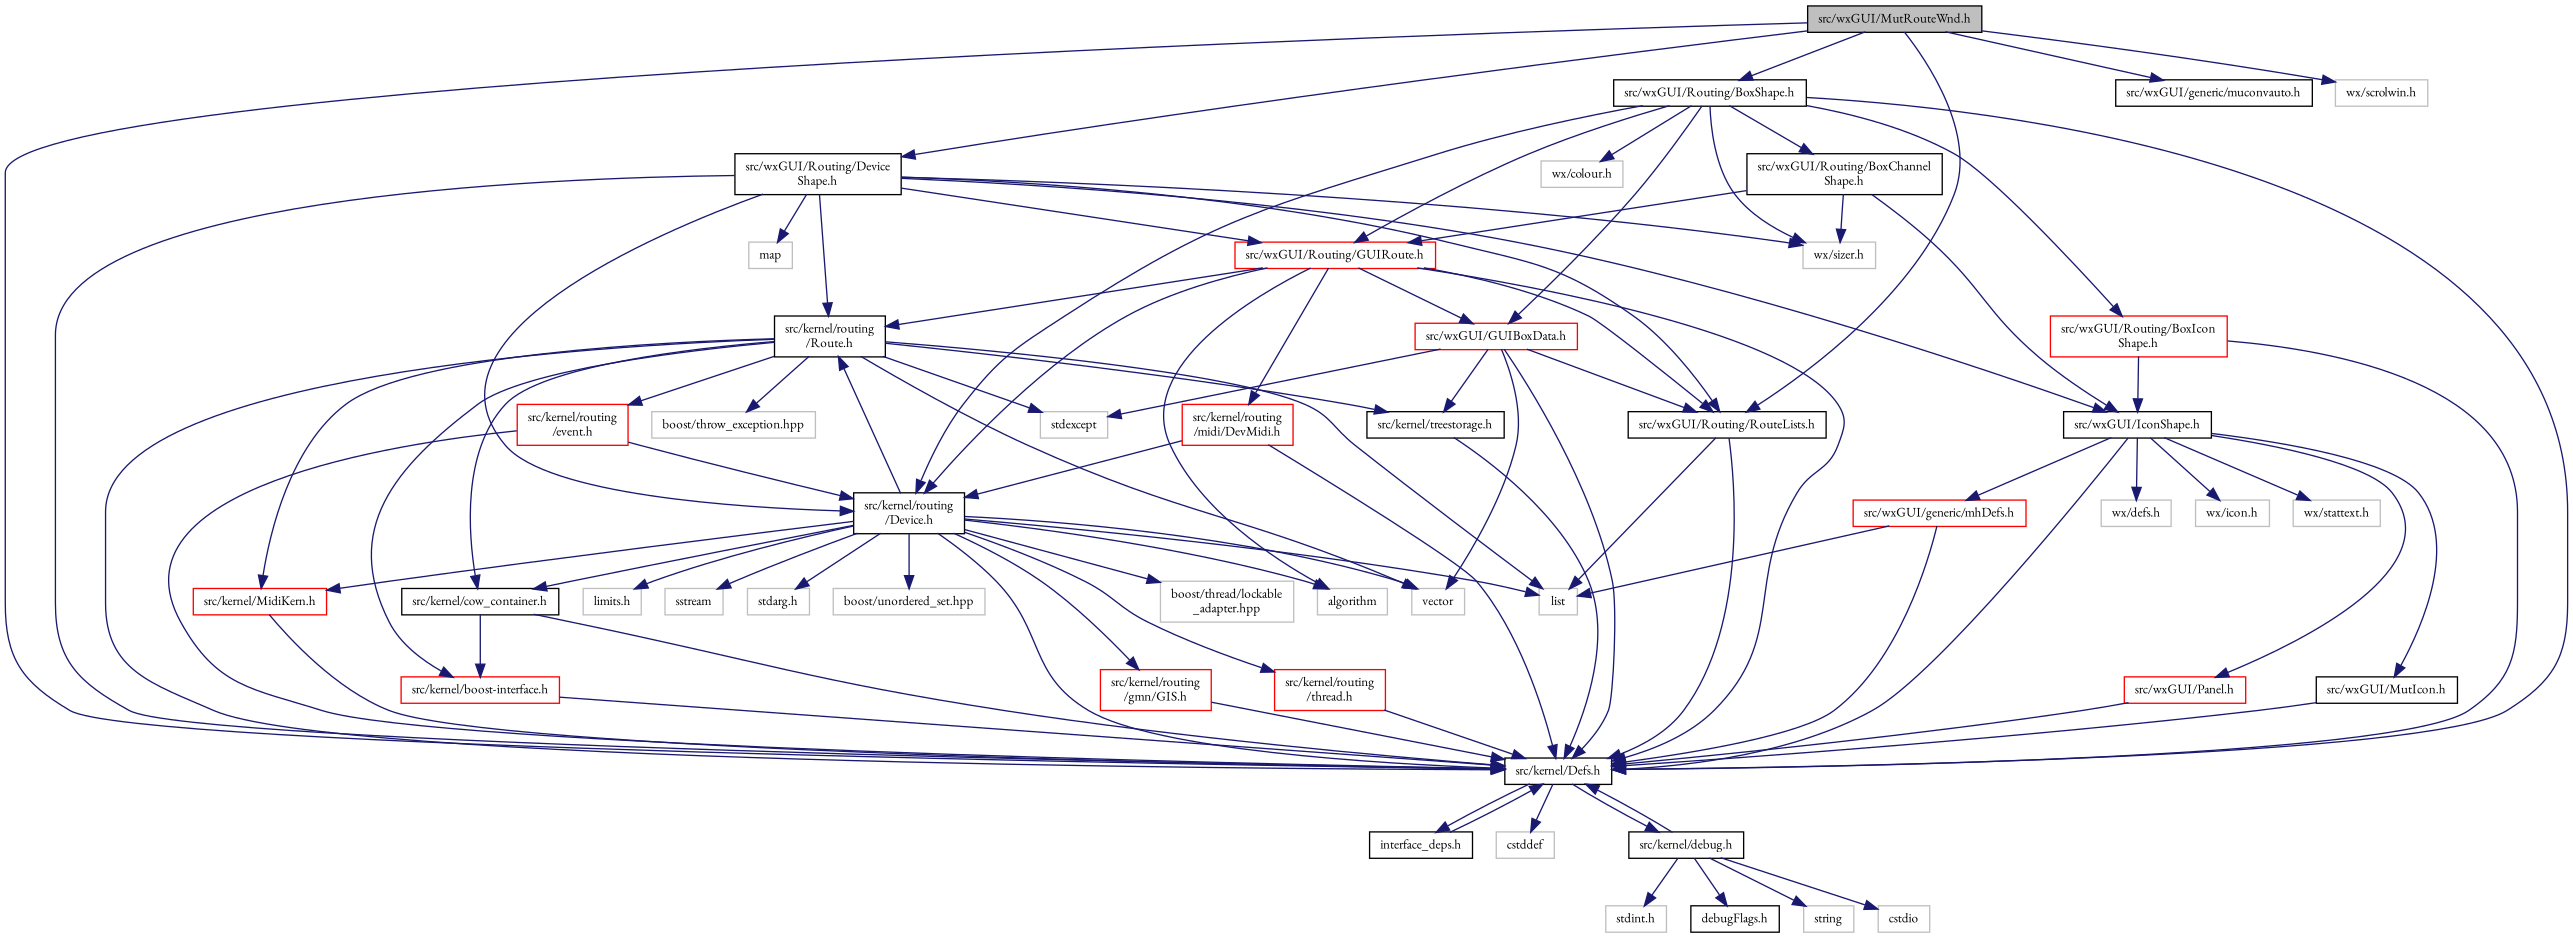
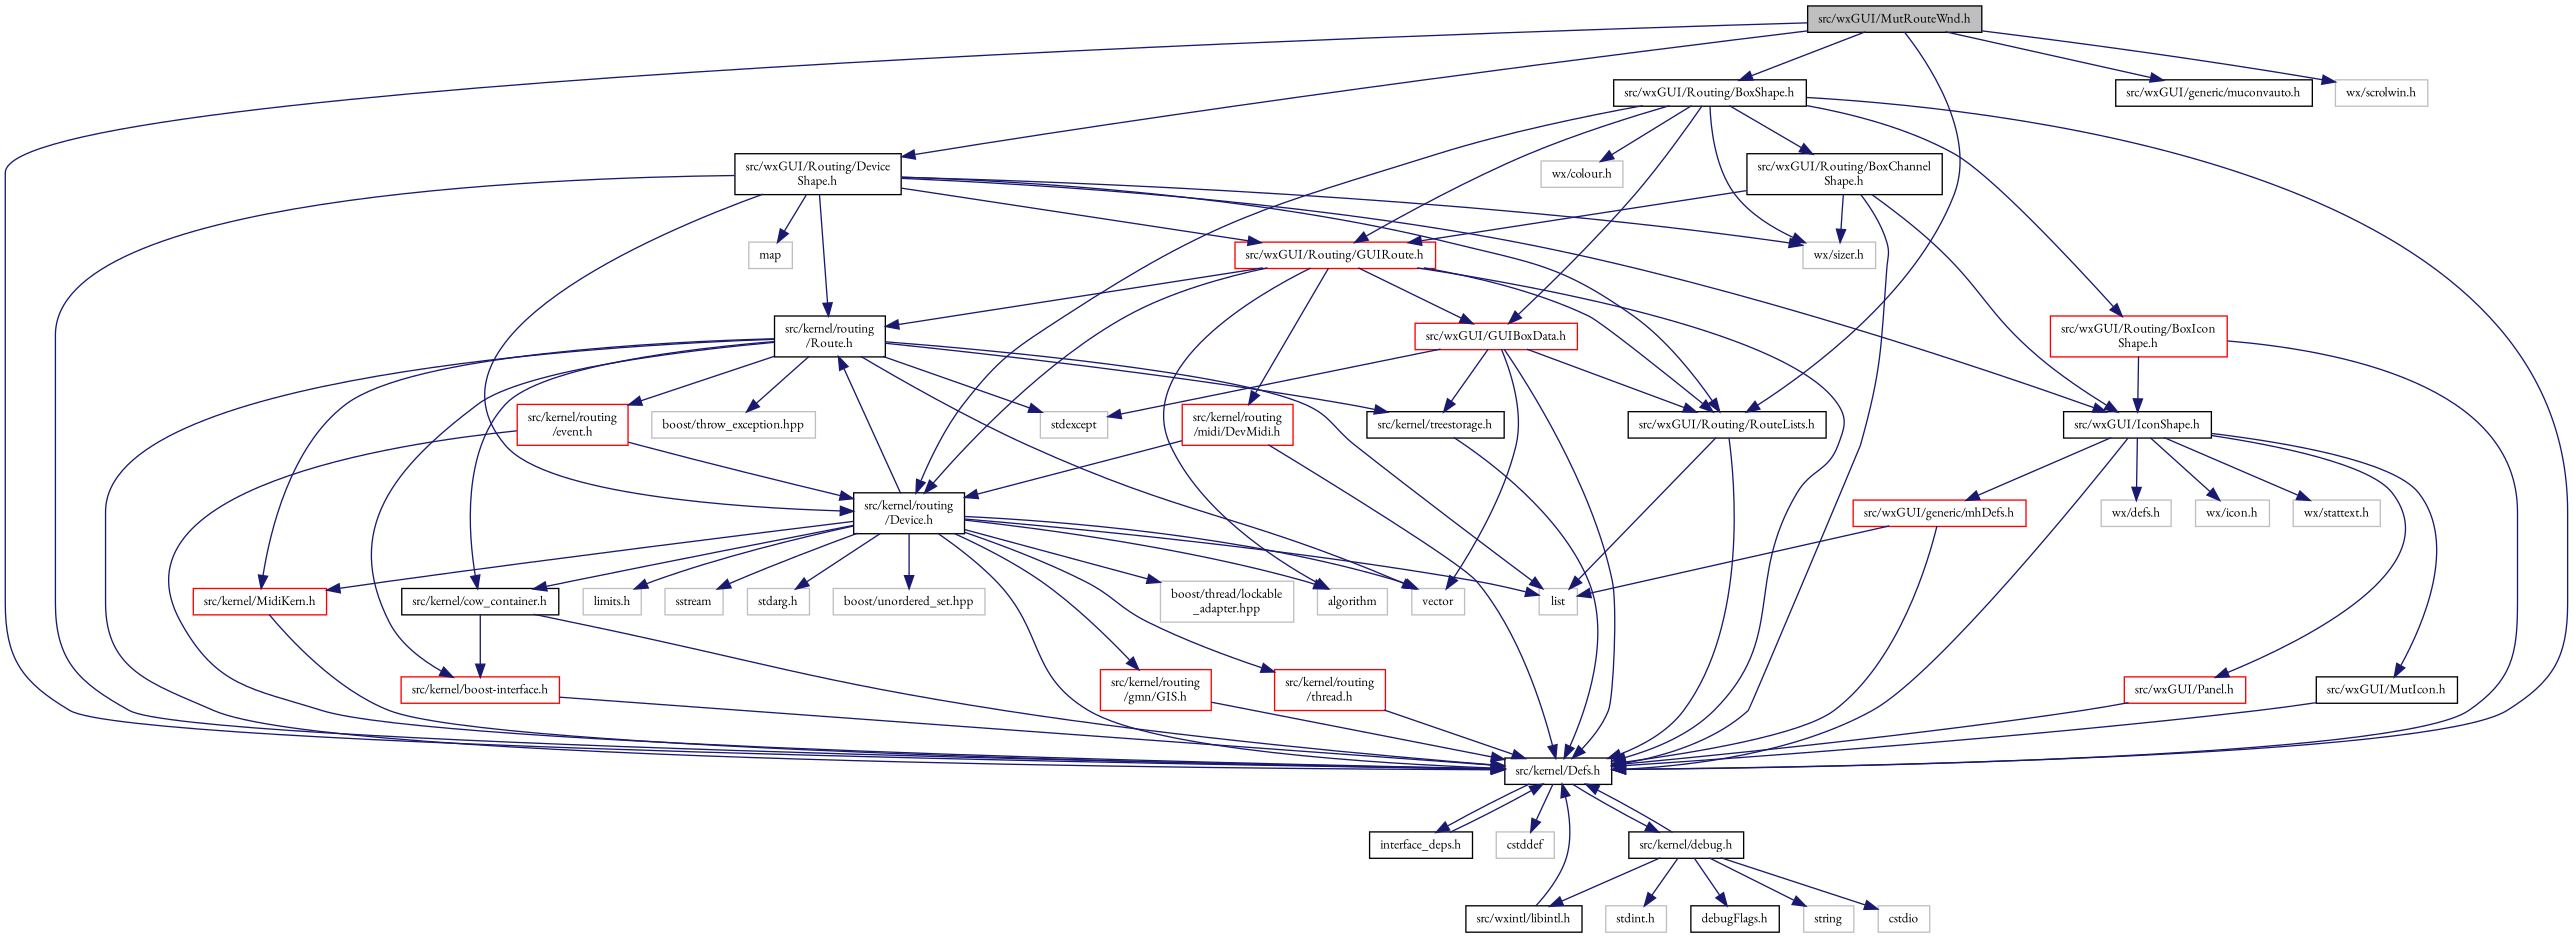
none -> (1829, 521)
none -> (1524, 919)
